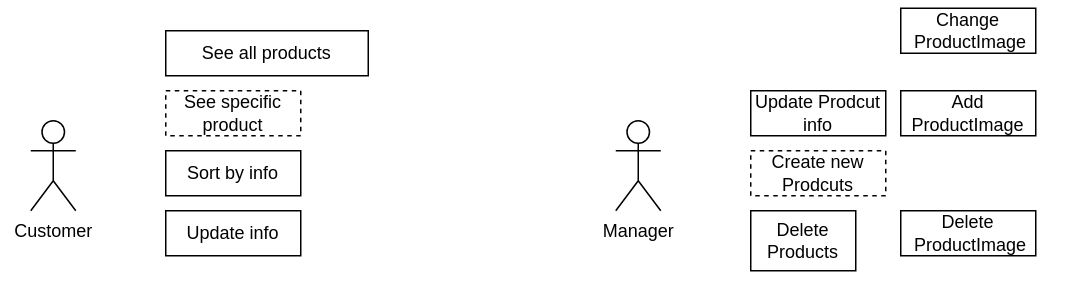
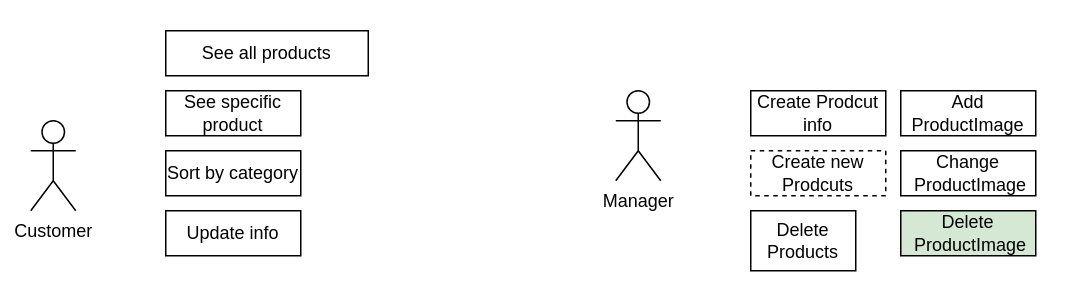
(968, 31) -> (968, 173)
(233, 113) -> (233, 113)
(818, 113) -> (818, 113)
(638, 166) -> (638, 136)
(233, 173) -> (233, 173)
(968, 233) -> (968, 233)
